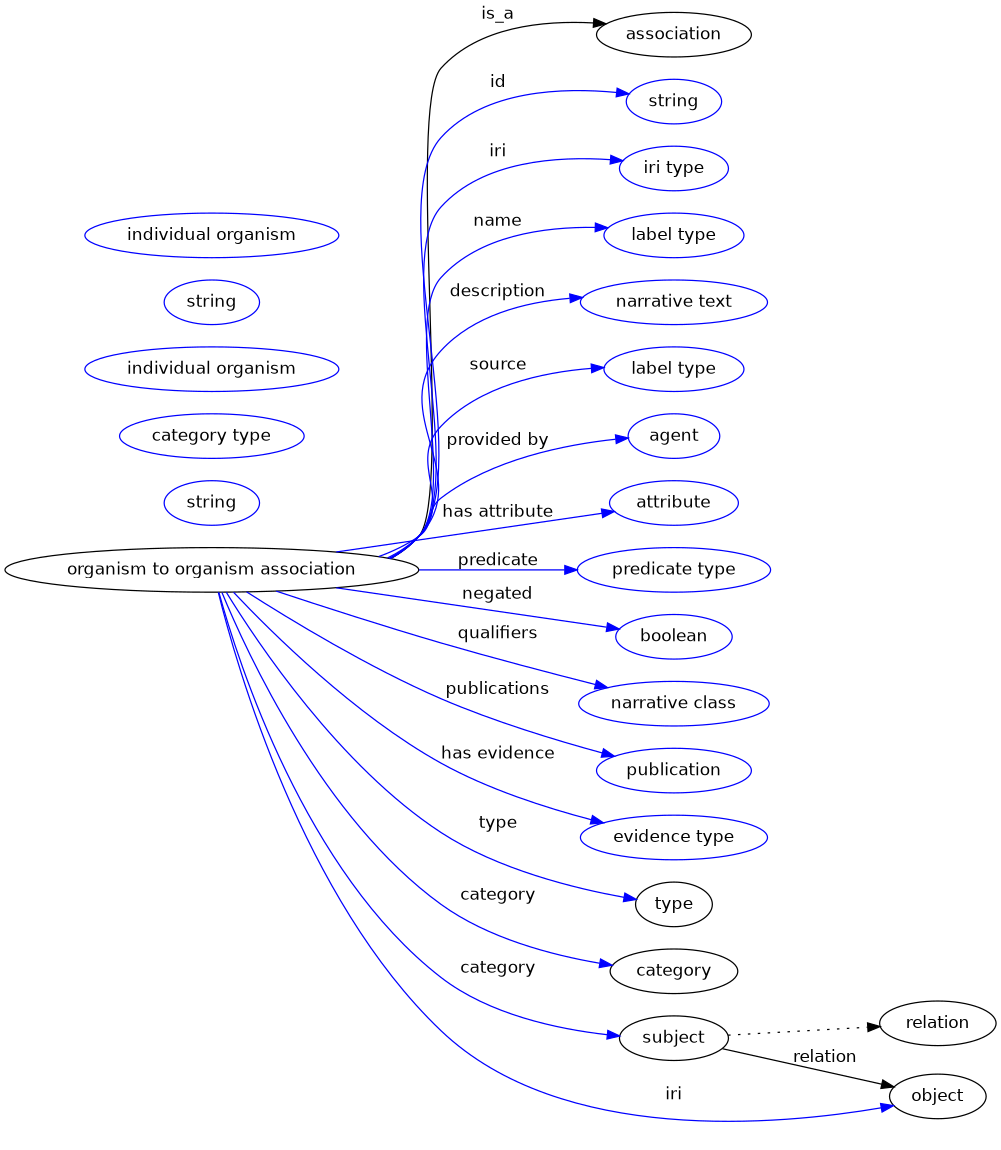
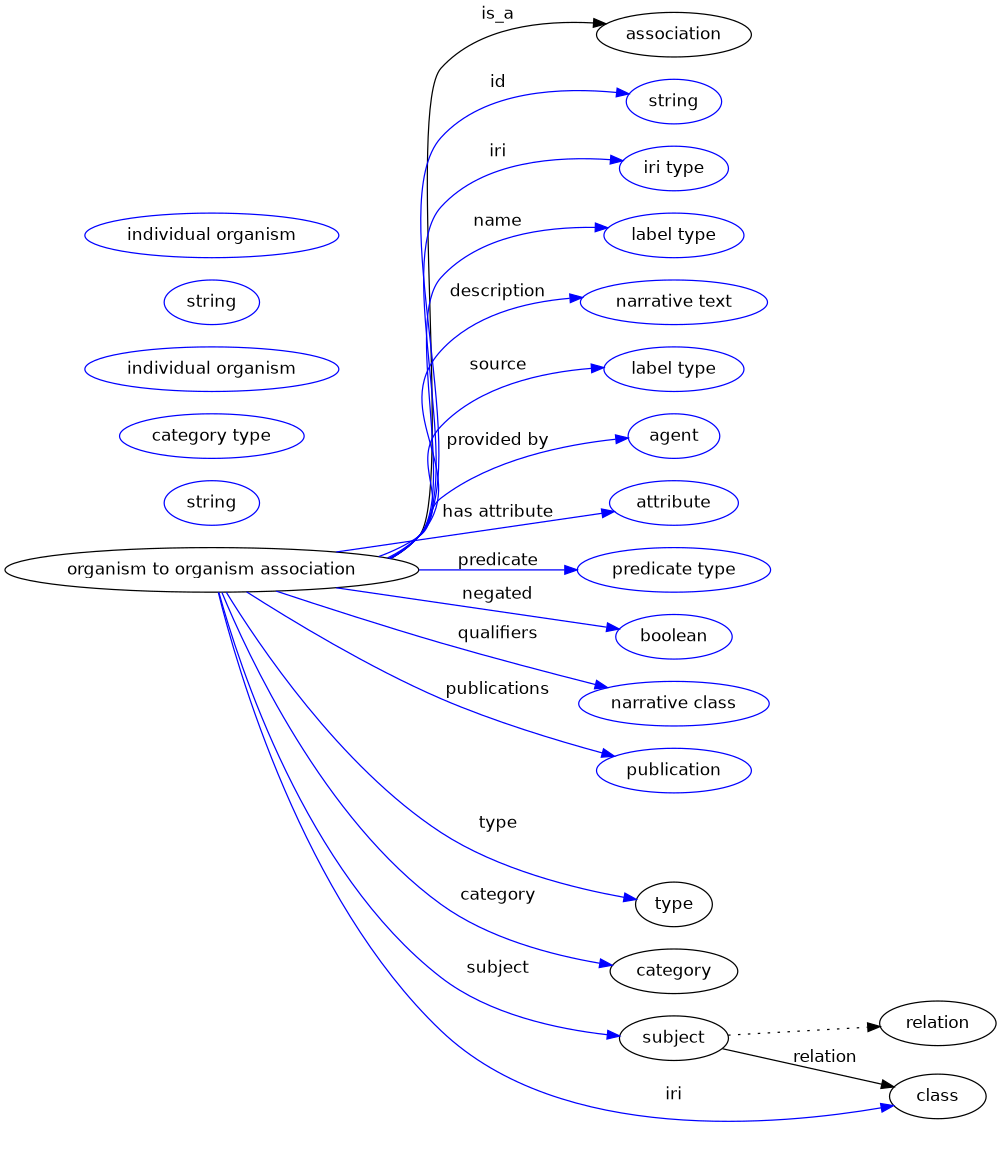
(674, 838) -> none
(498, 968) -> (498, 968)
(938, 1096) -> (938, 1096)
